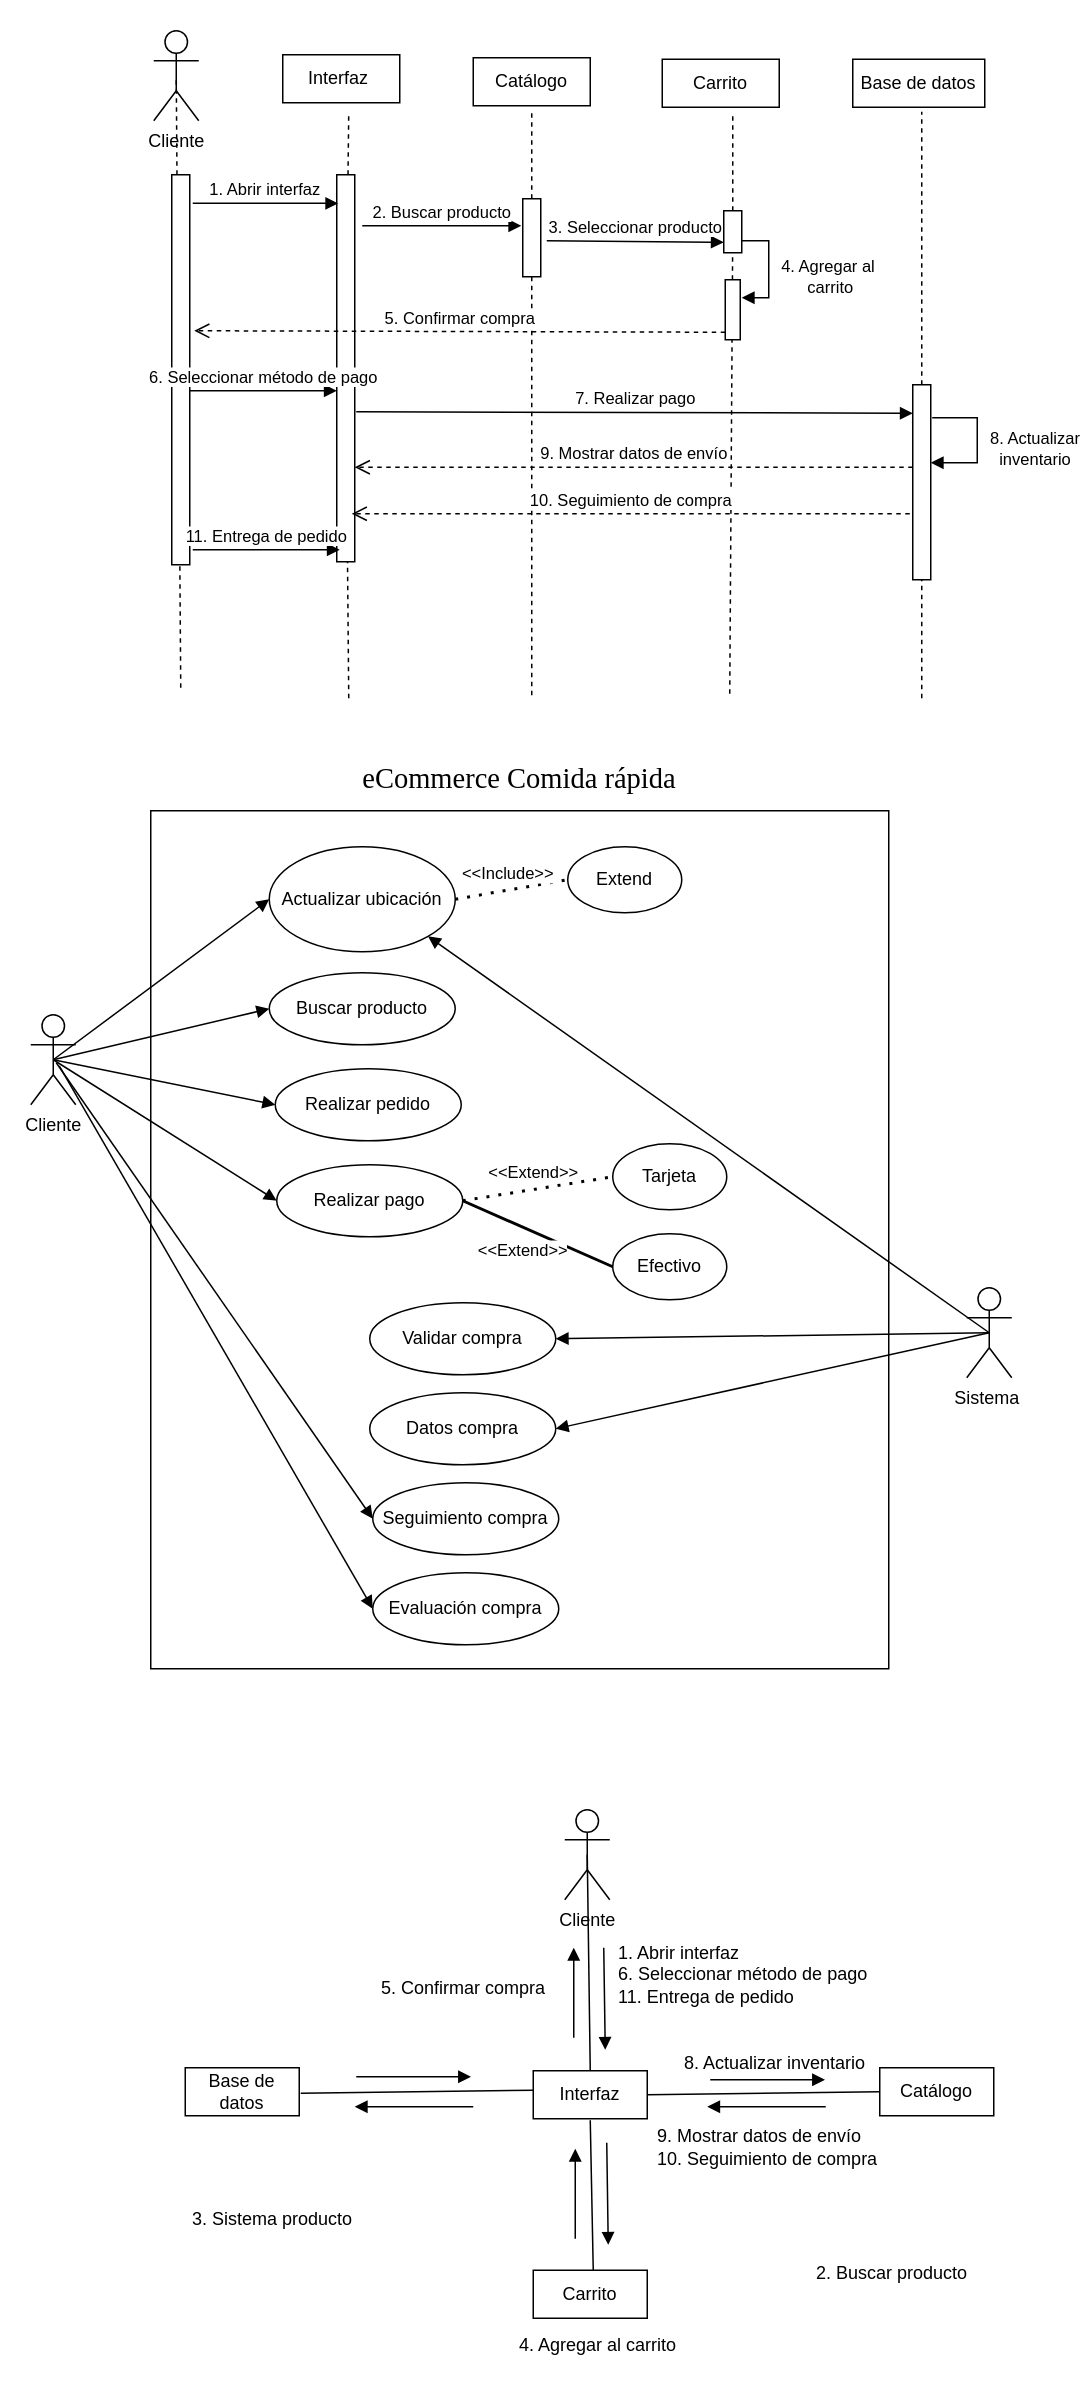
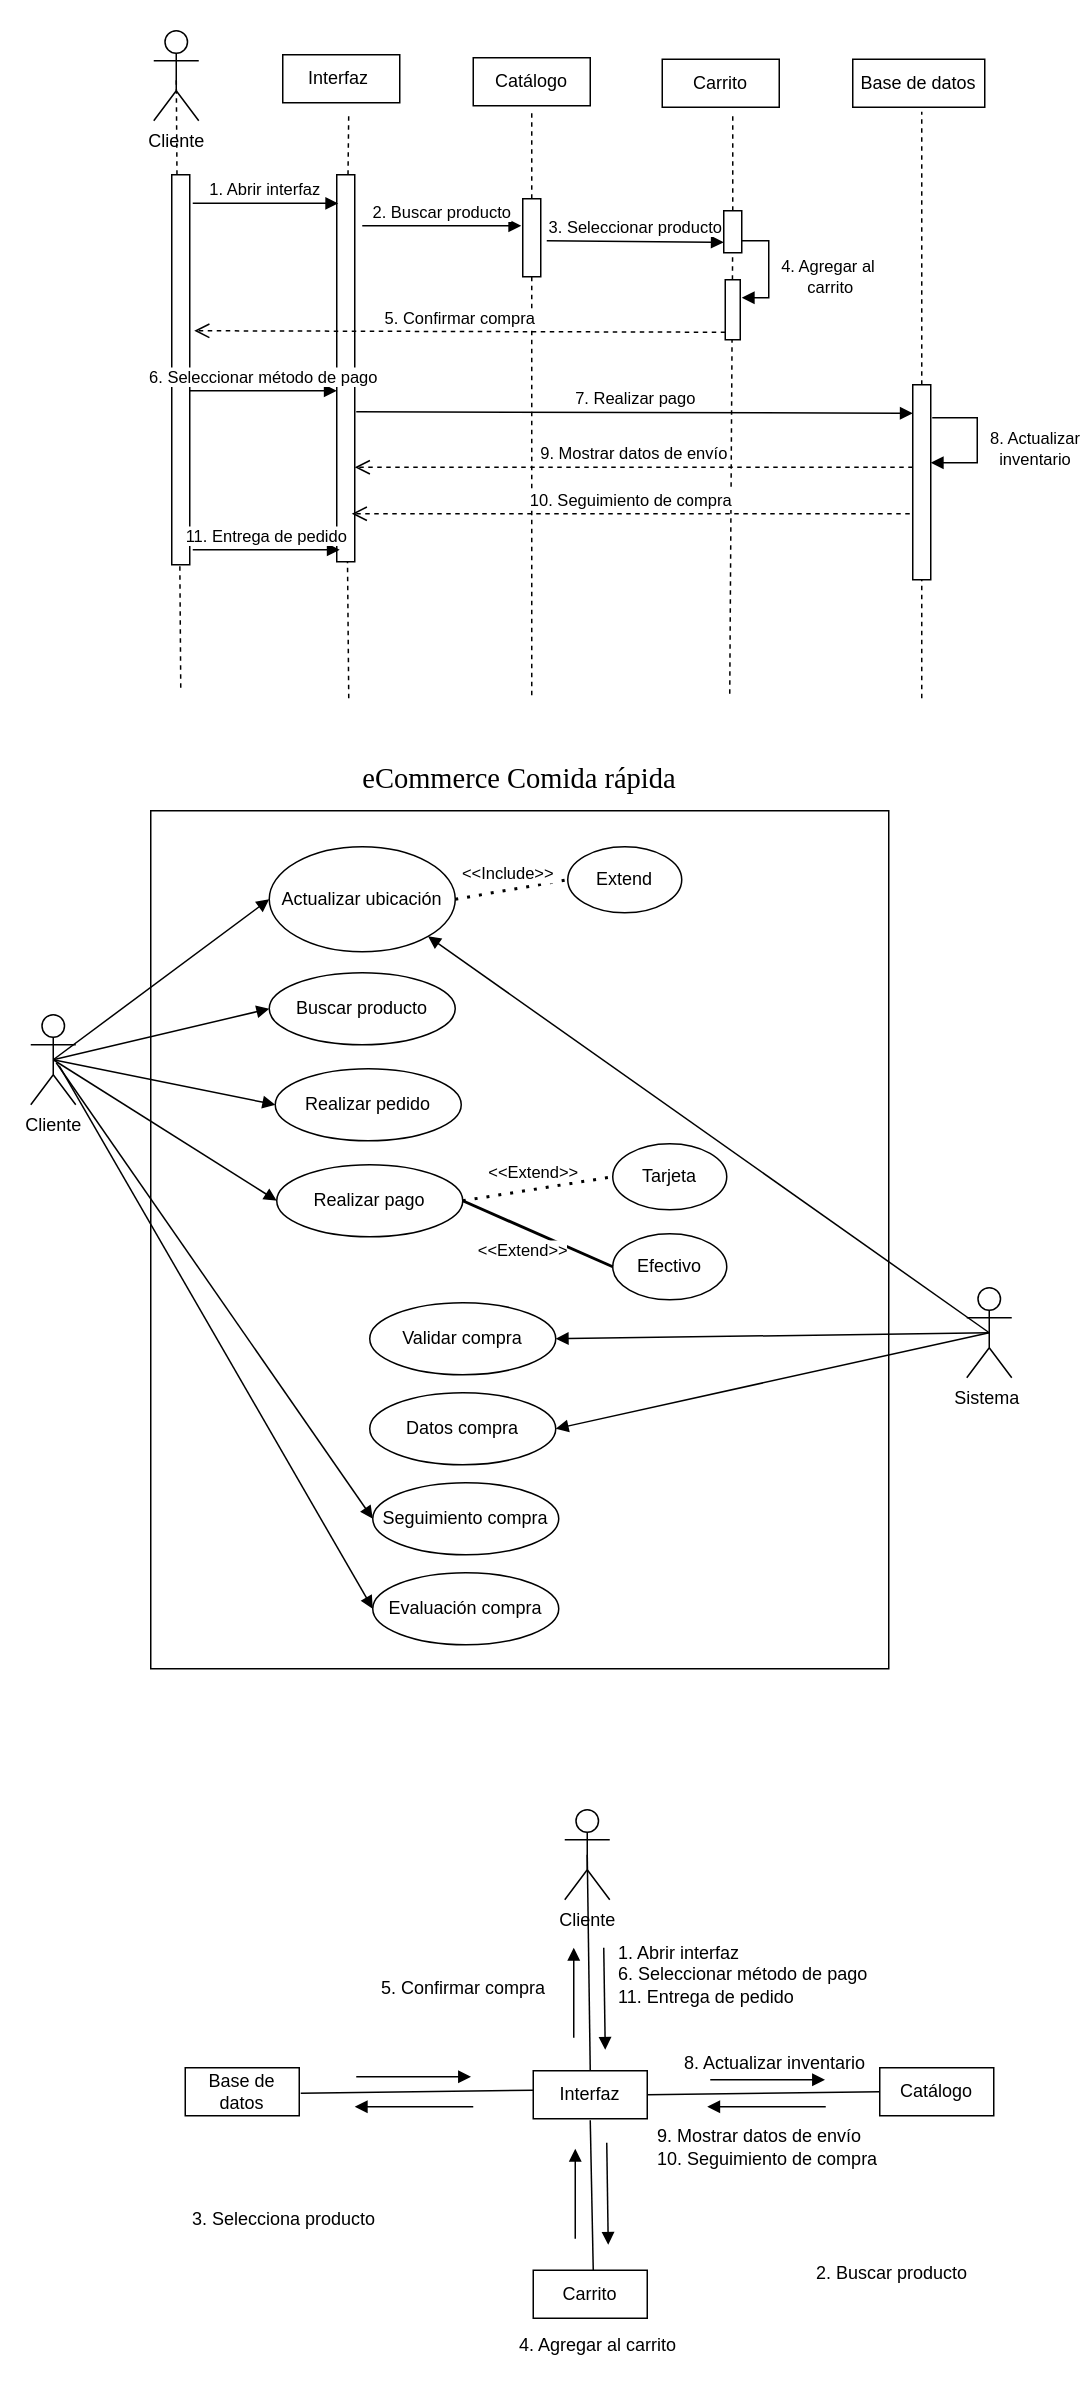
(279, 2219) -> (292, 2219)
